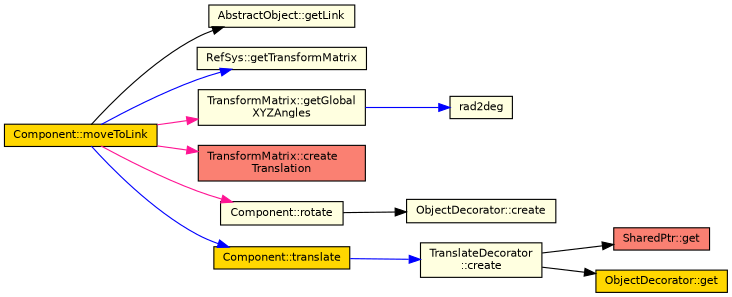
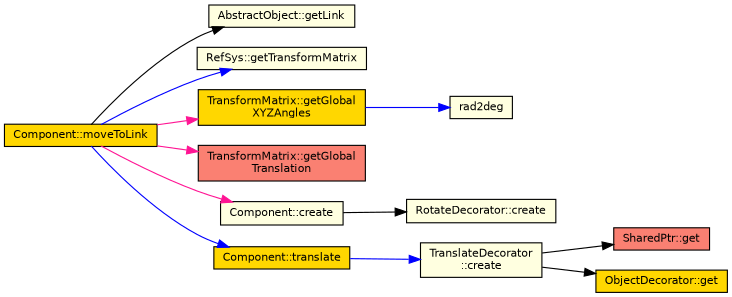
(282, 107) -> (282, 107)
(282, 163) -> (282, 163)
(481, 211) -> (481, 211)
(282, 213) -> (282, 213)
